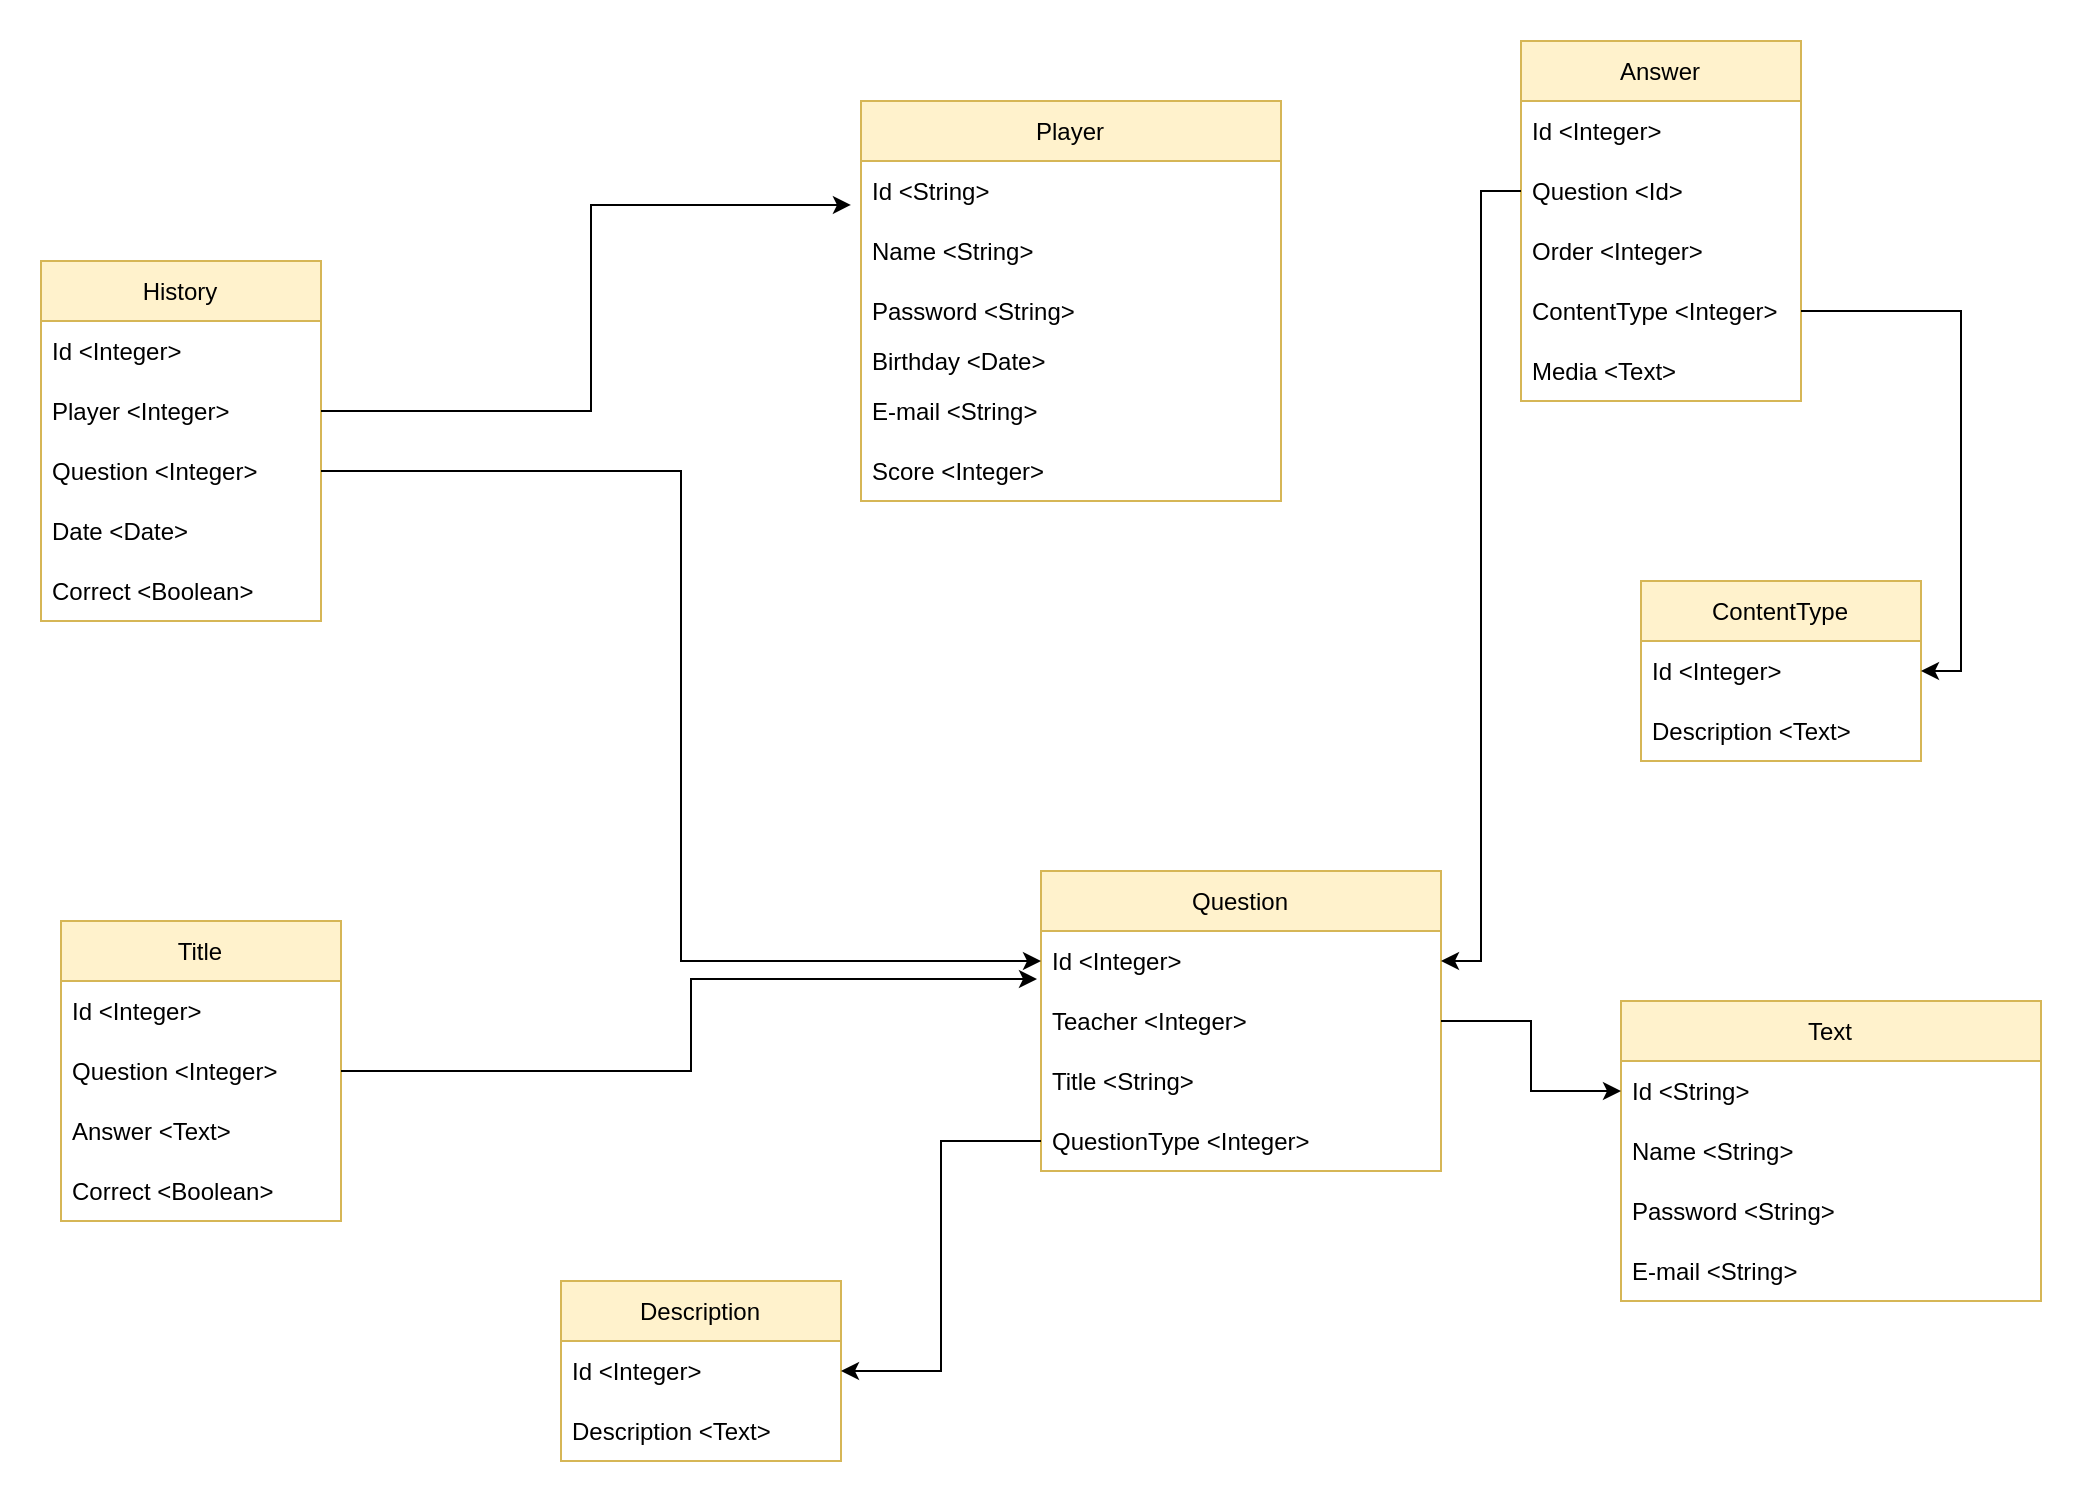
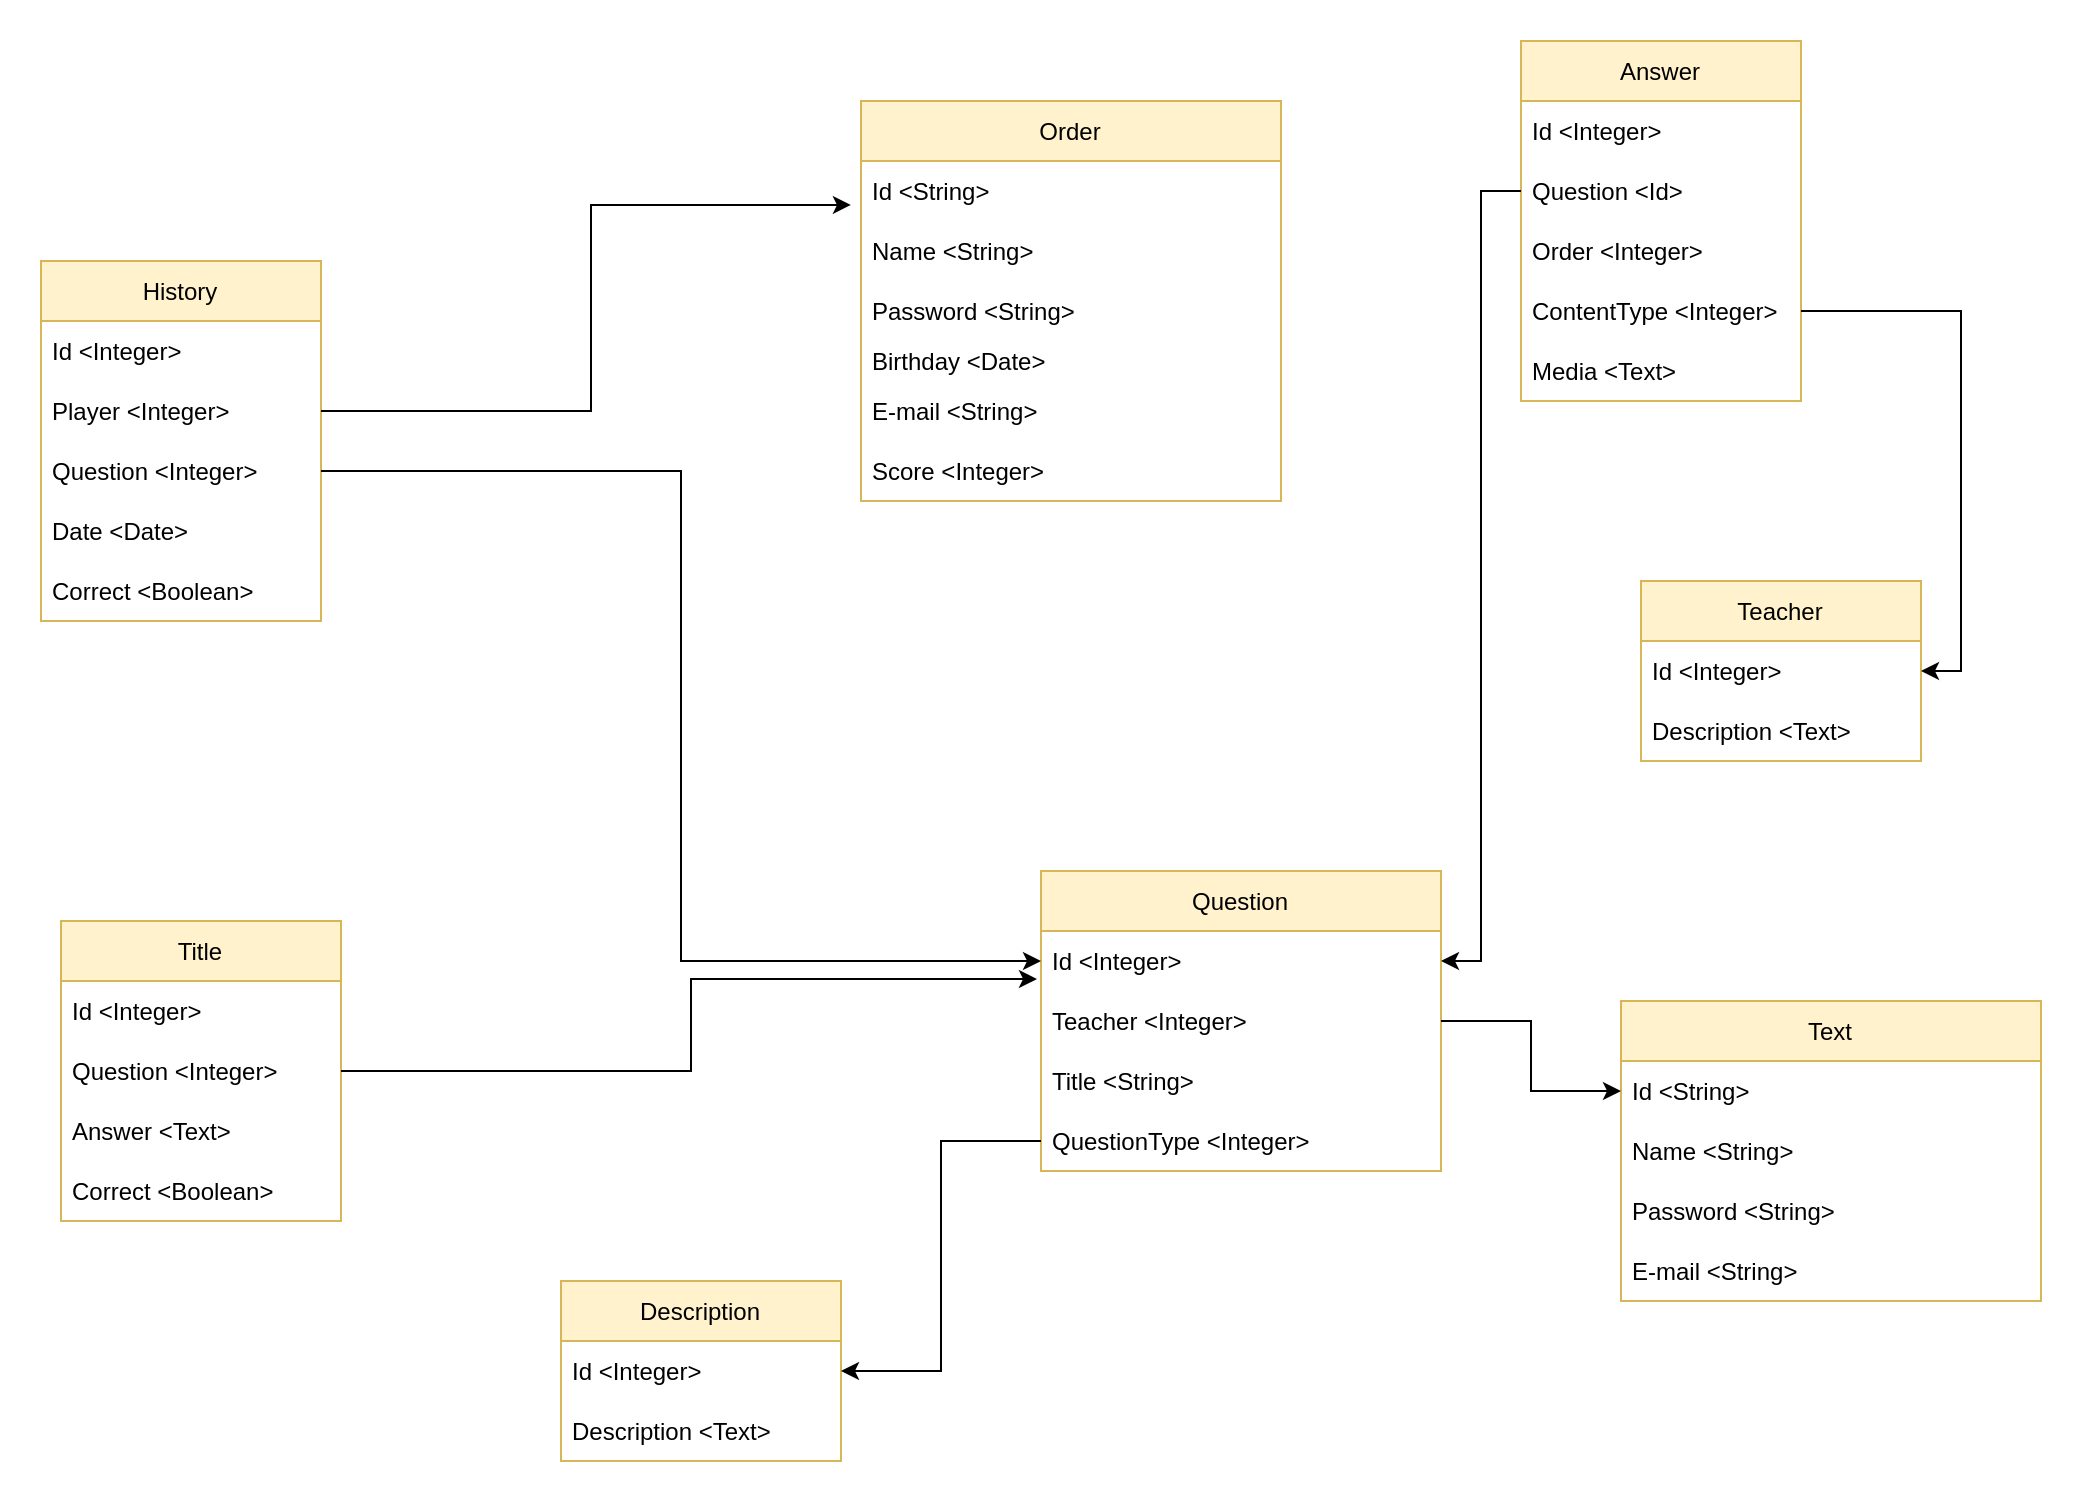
(1070, 132) -> (1070, 132)
(1780, 612) -> (1780, 612)
